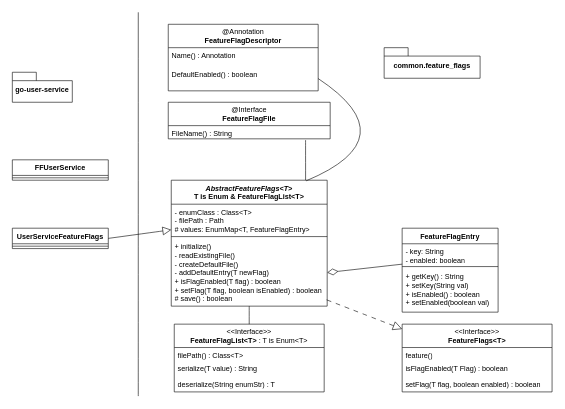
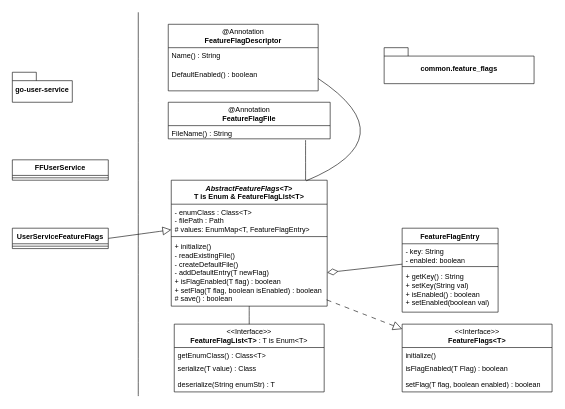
(206, 56) -> (198, 56)
(432, 63) -> (459, 66)
(249, 114) -> (249, 114)
(215, 356) -> (224, 356)
(424, 356) -> (425, 356)
(224, 369) -> (222, 369)
